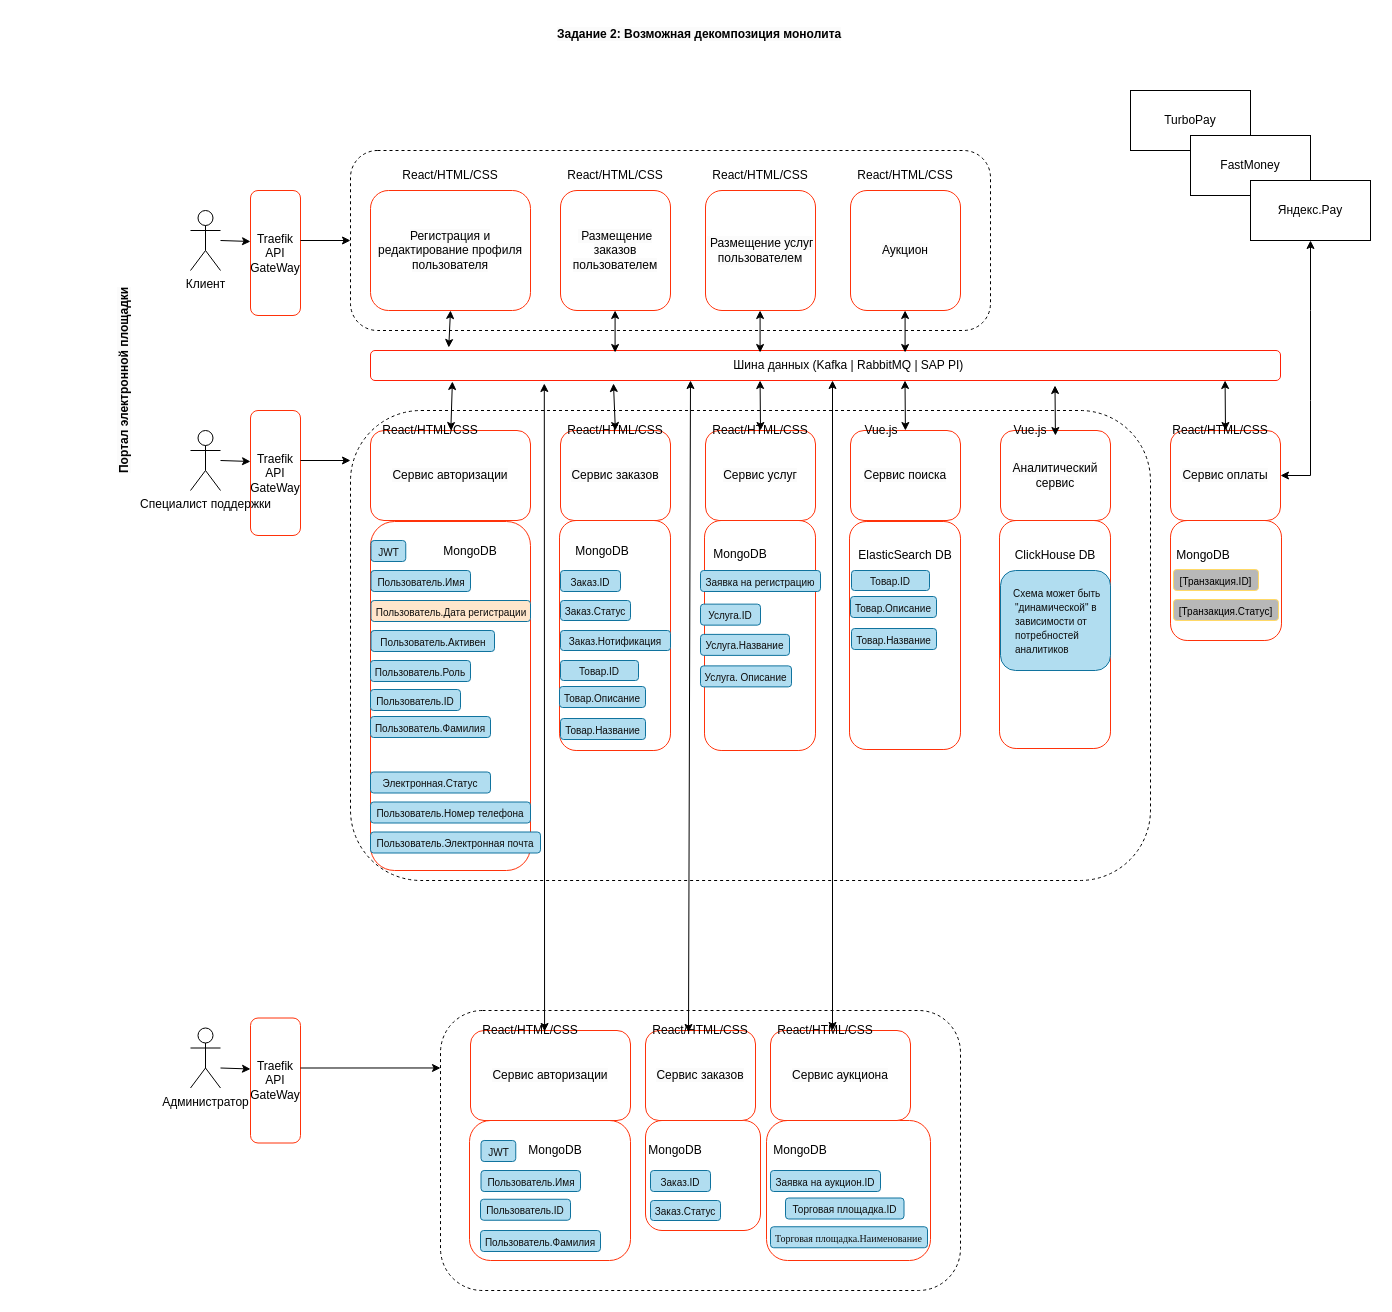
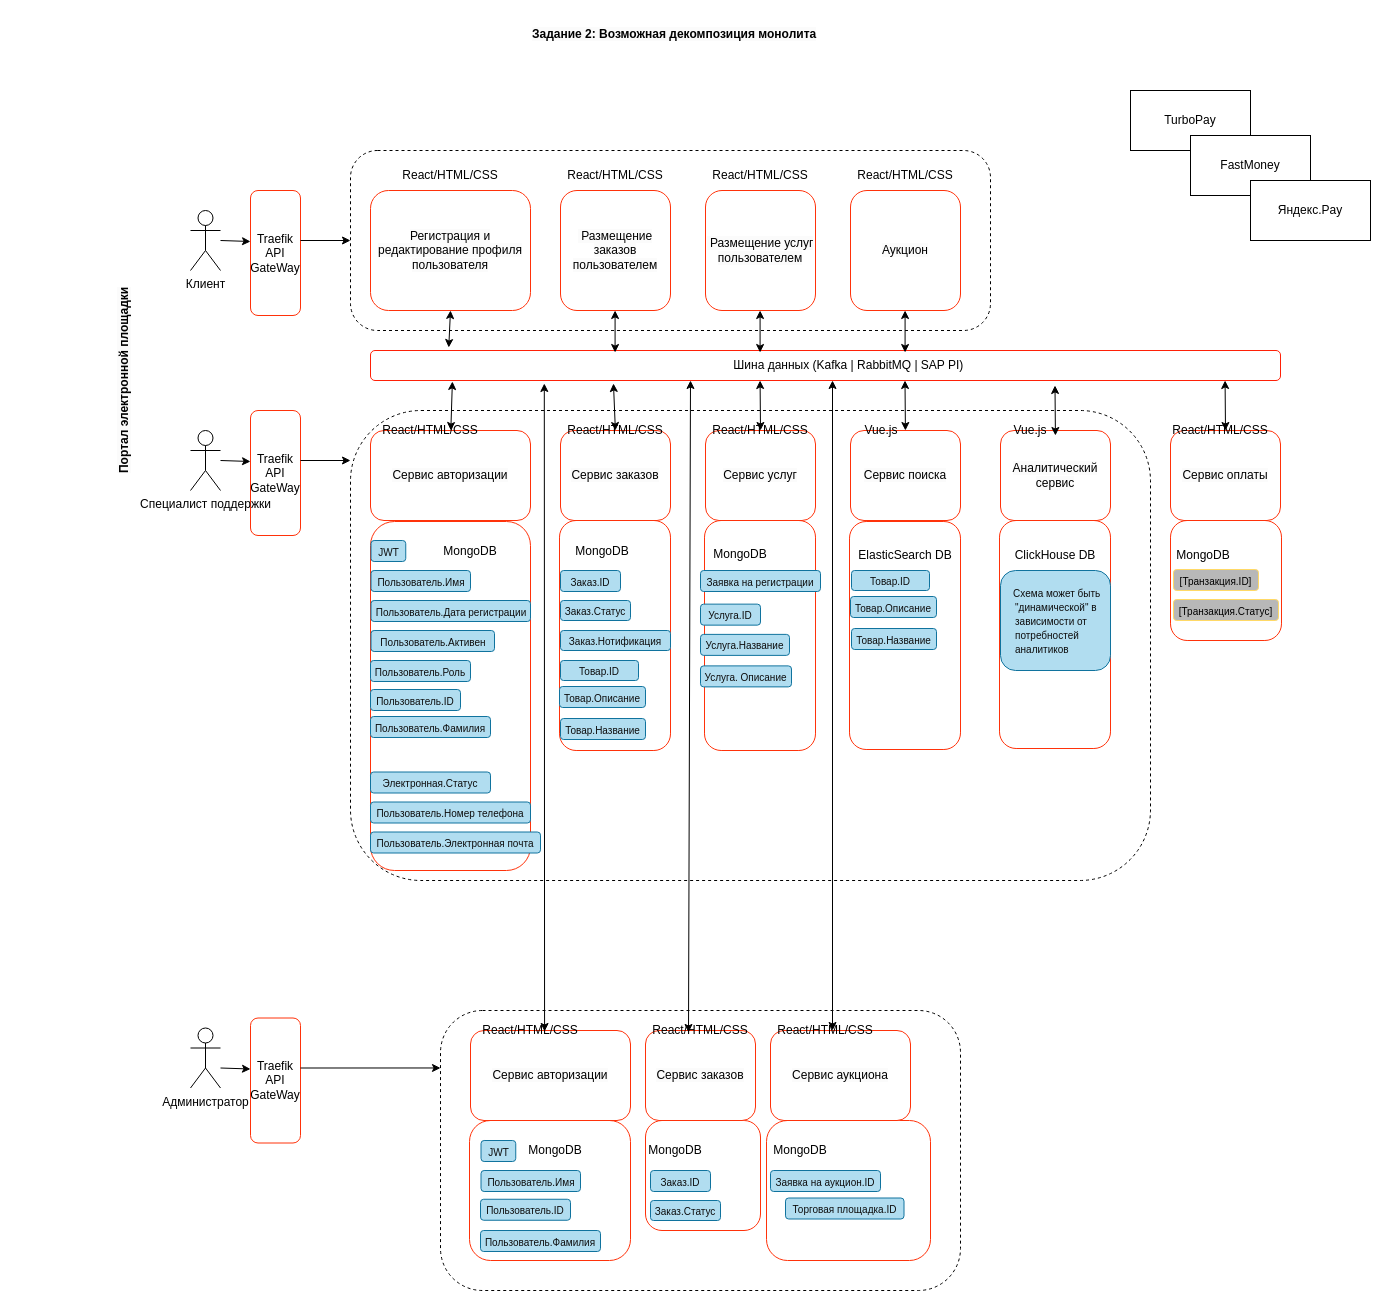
(711, 41) -> (686, 41)
(1311, 374) -> none
(761, 582) -> (761, 582)
(451, 611) -> (451, 611)
(849, 1237) -> none
